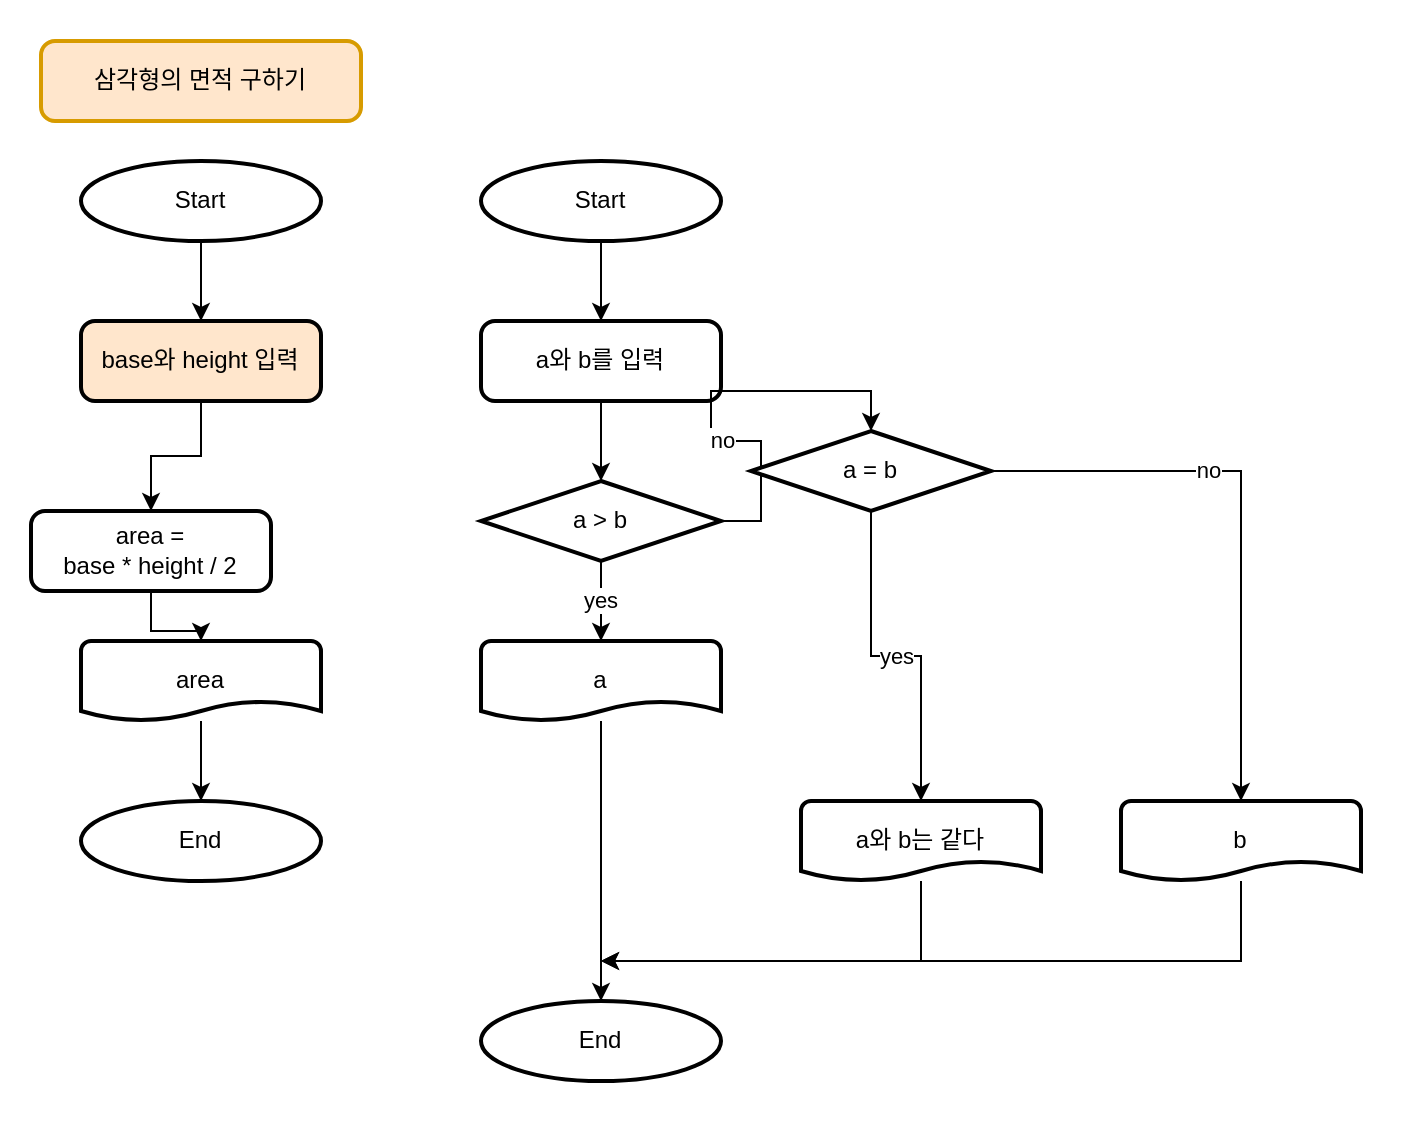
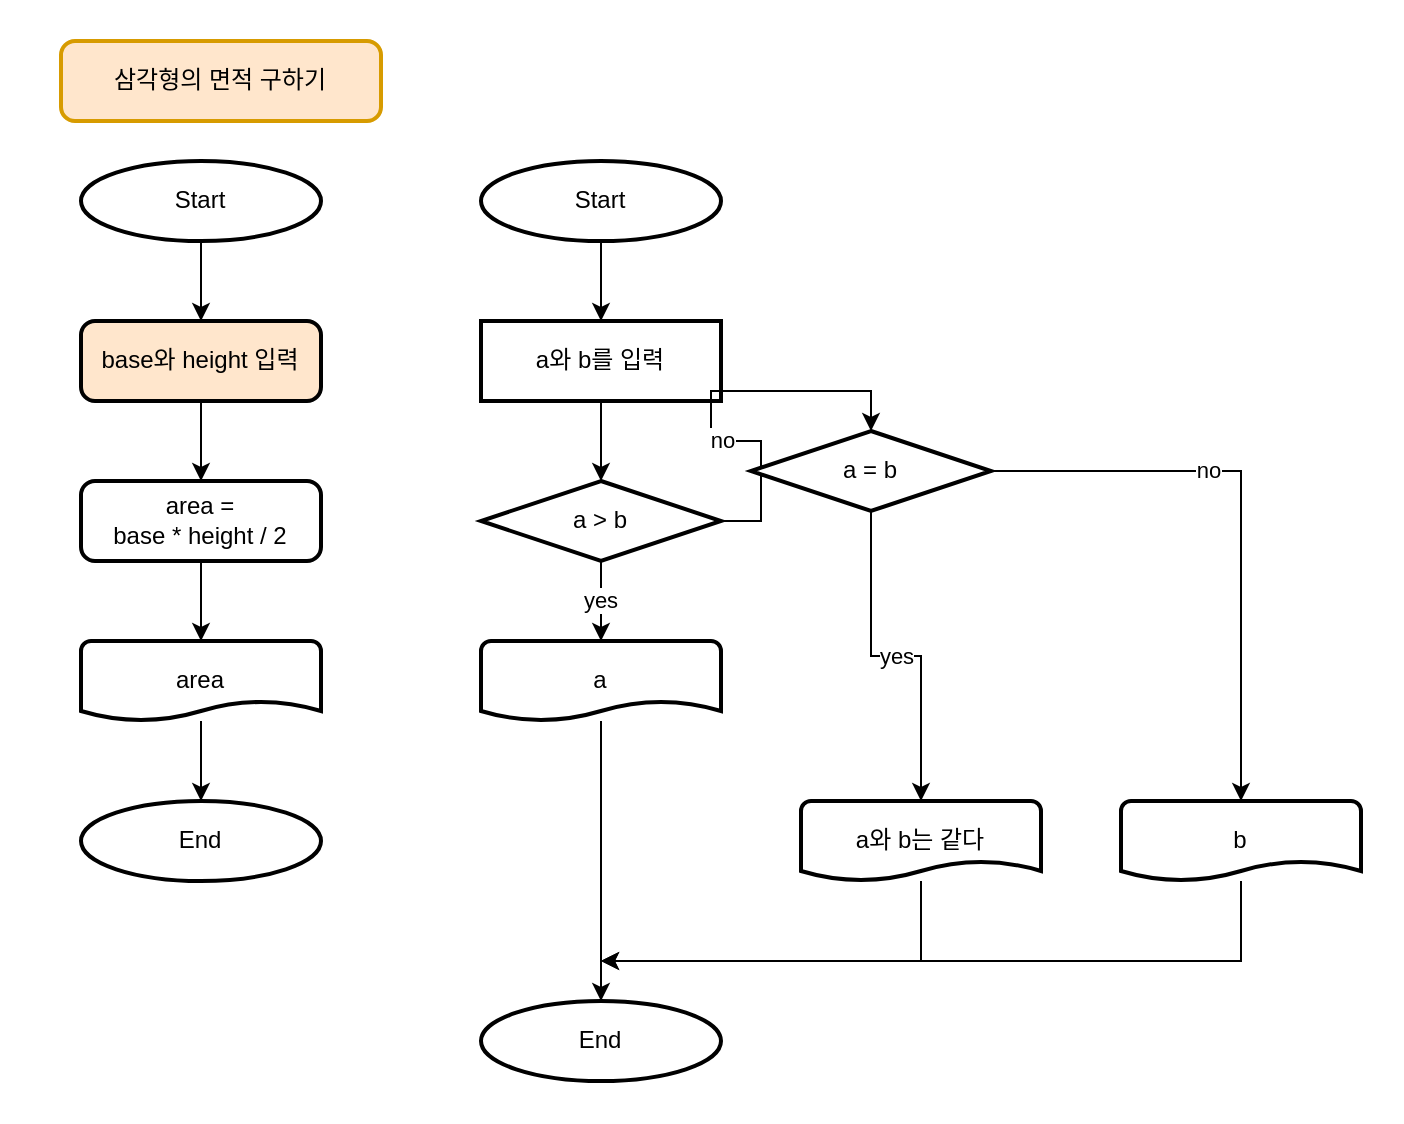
(201, 81) -> (221, 81)
(601, 361) -> (601, 361)
(151, 551) -> (201, 521)
